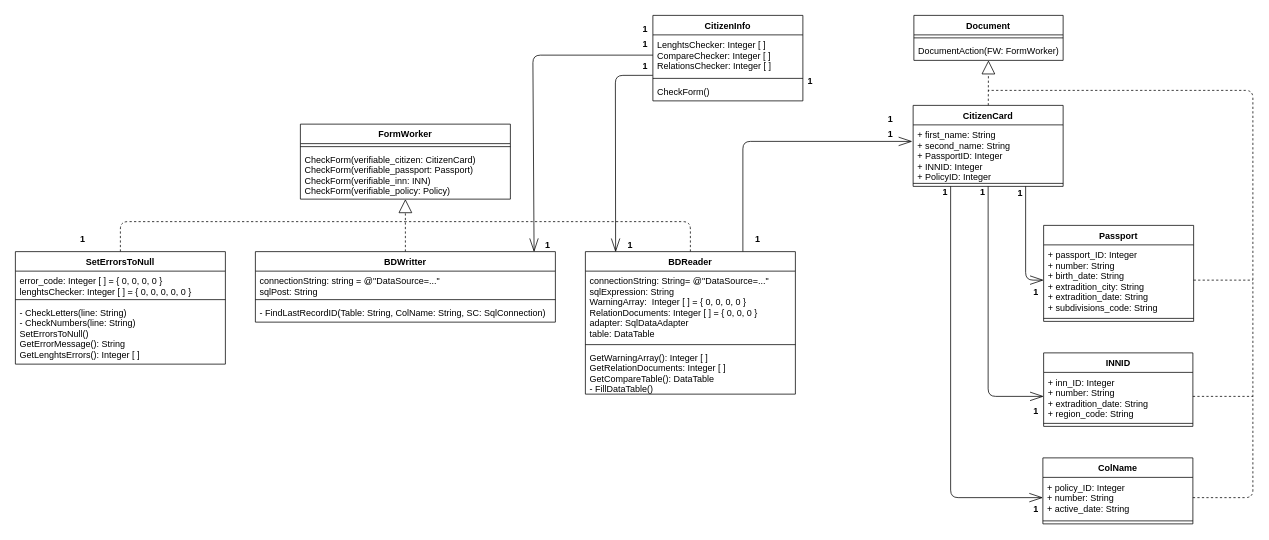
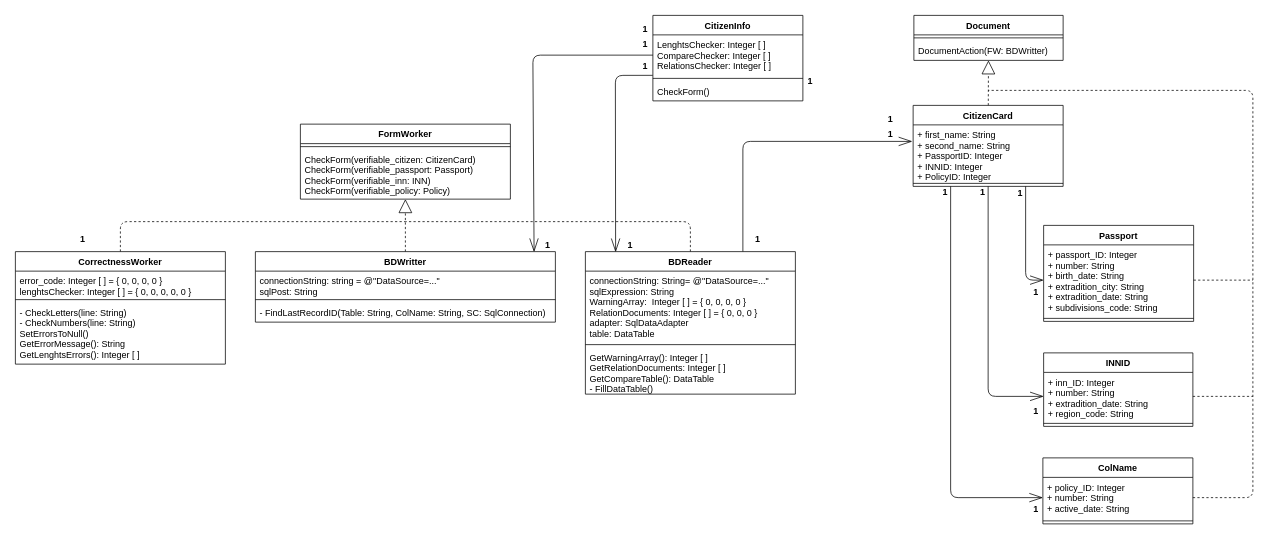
(990, 51) -> (986, 51)
(120, 262) -> (120, 262)
